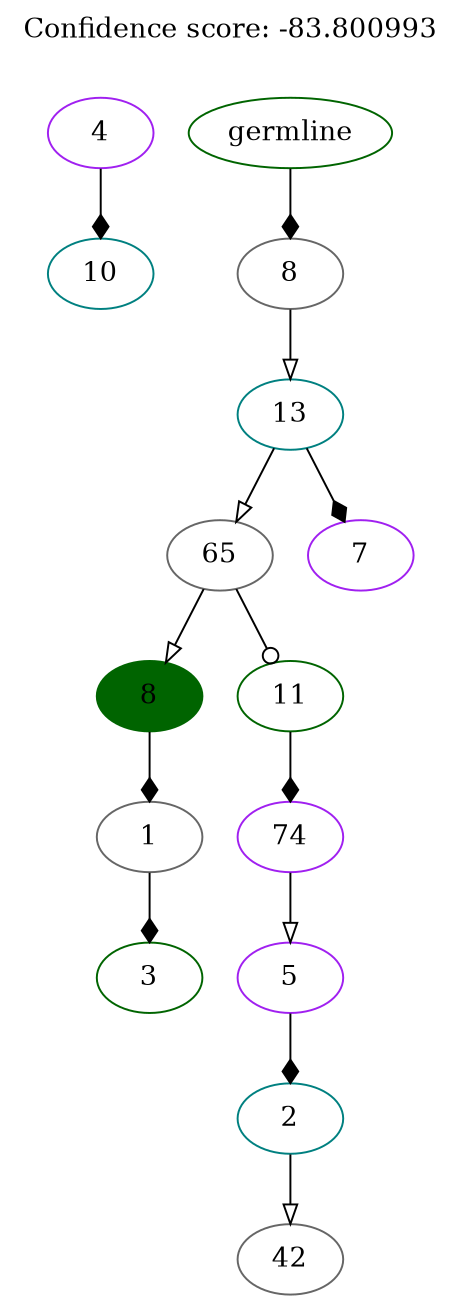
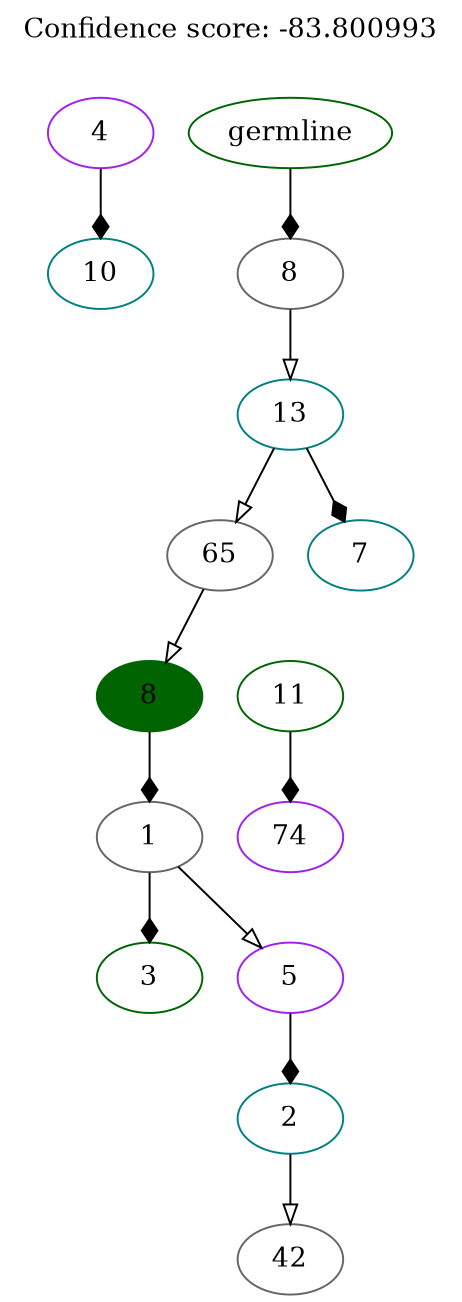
(361, 555) -> (361, 555)
(252, 619) -> none
(290, 898) -> (213, 900)
